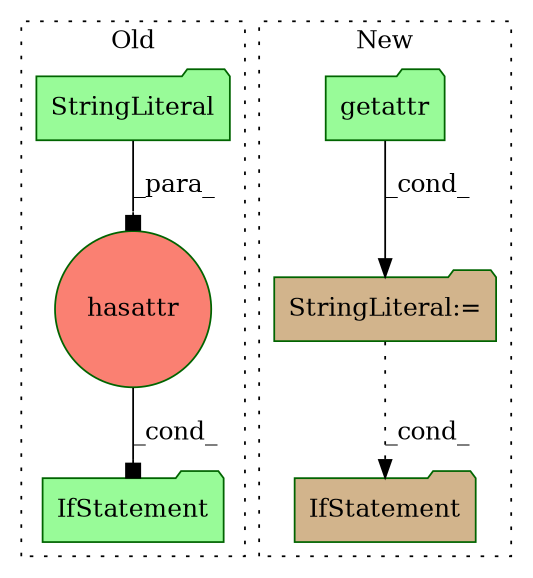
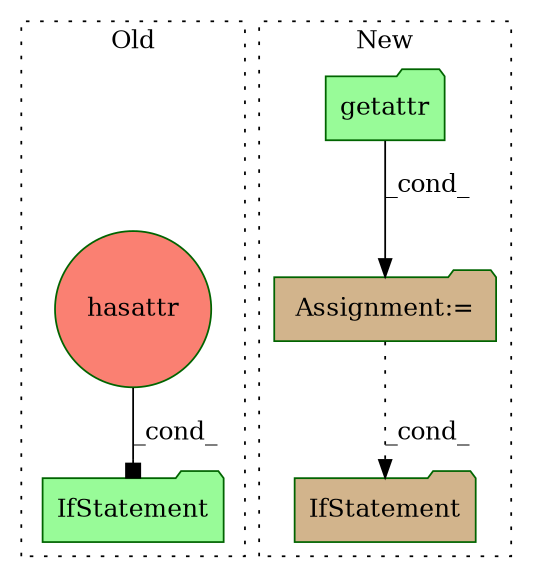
(133, 108) -> none
(385, 309) -> (385, 309)
